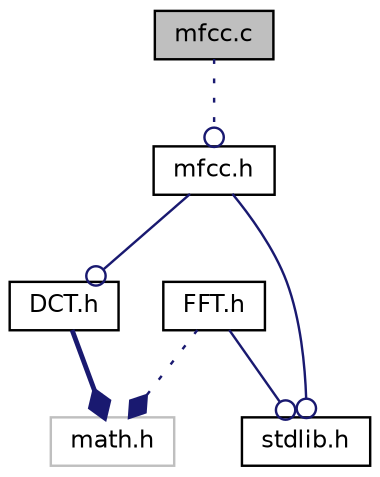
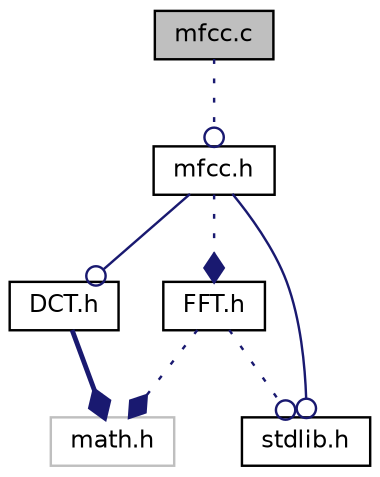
none -> (214, 224)
(254, 366) -> (254, 366)
